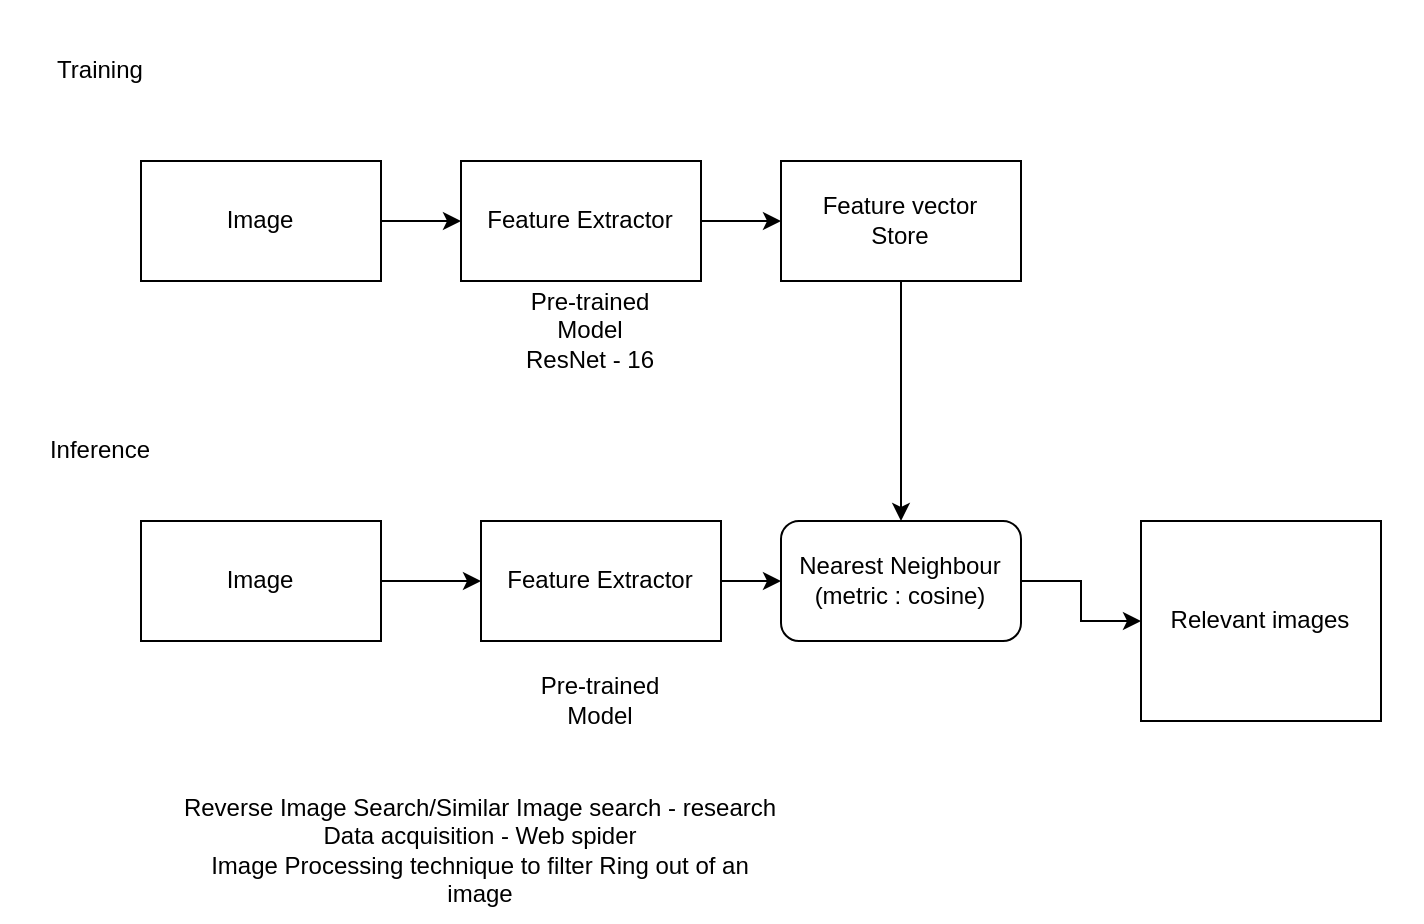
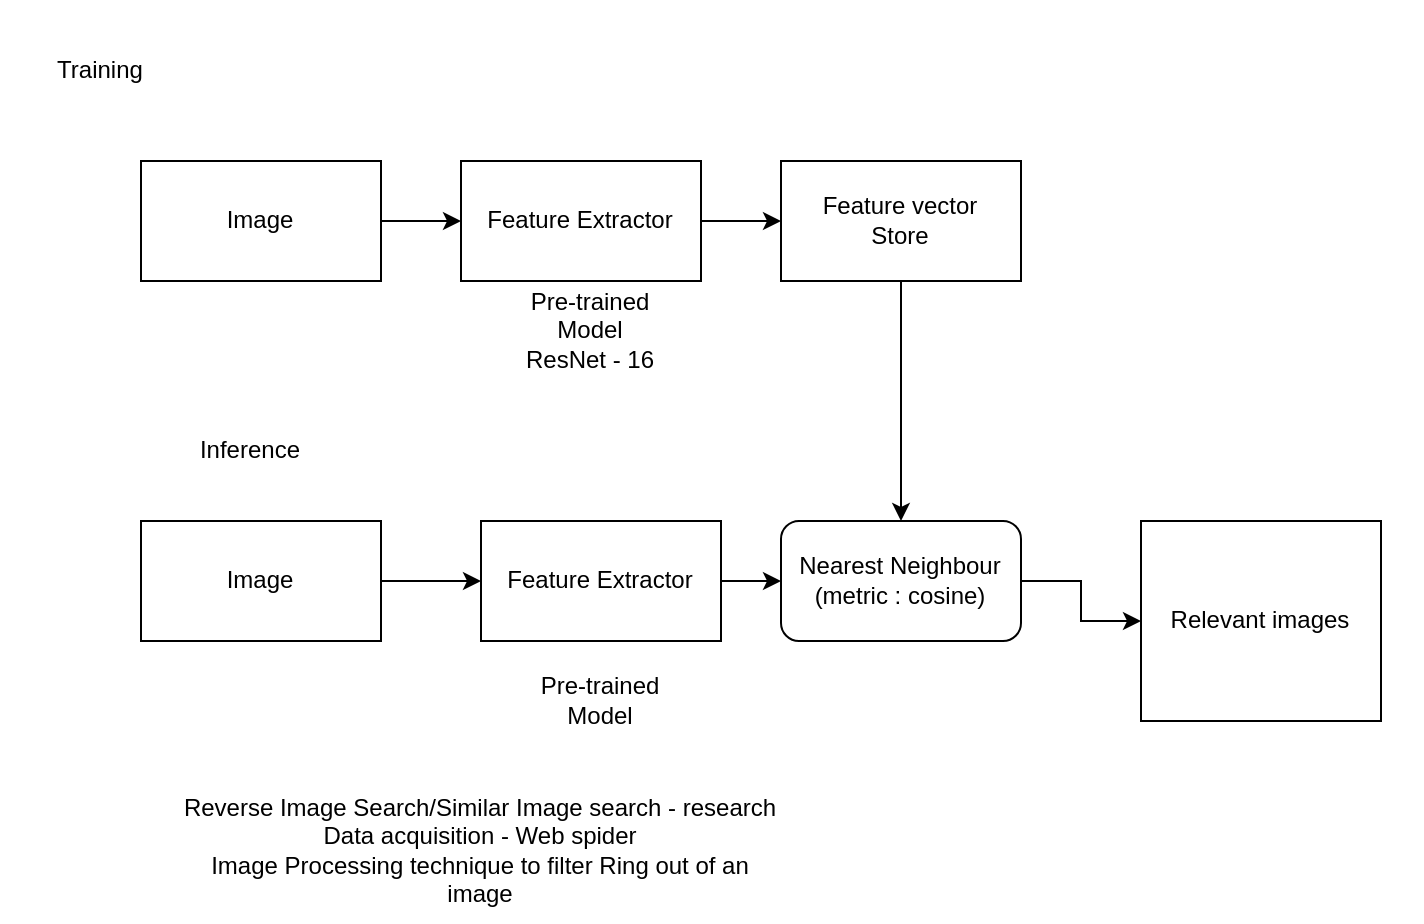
(101, 451) -> (251, 451)
